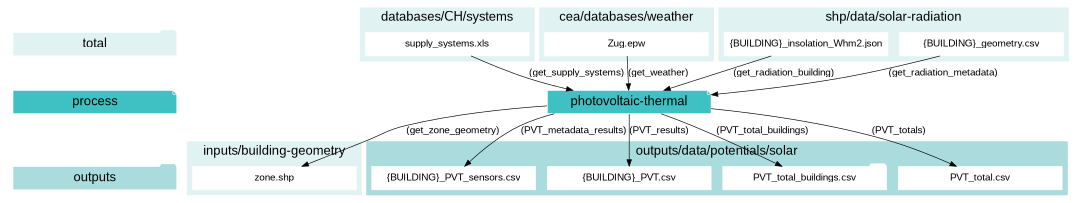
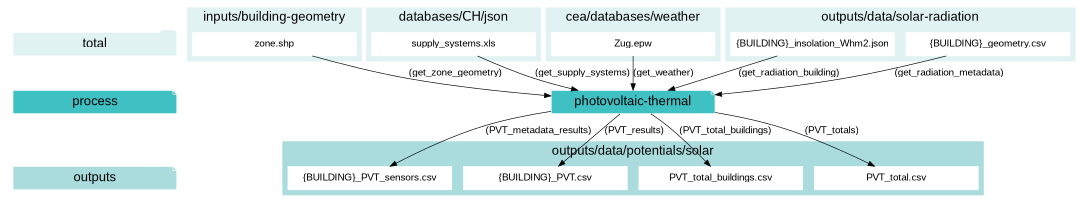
(447, 18) -> (454, 18)
(894, 18) -> (900, 18)
(424, 121) -> (427, 82)
(95, 178) -> (95, 178)
(805, 178) -> (721, 178)
